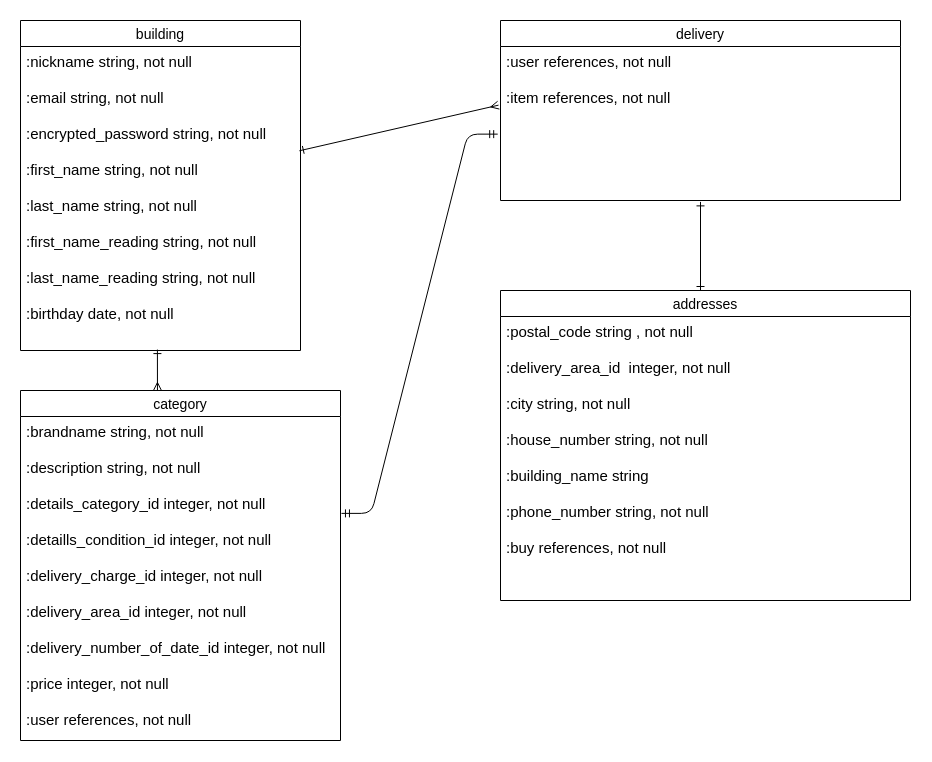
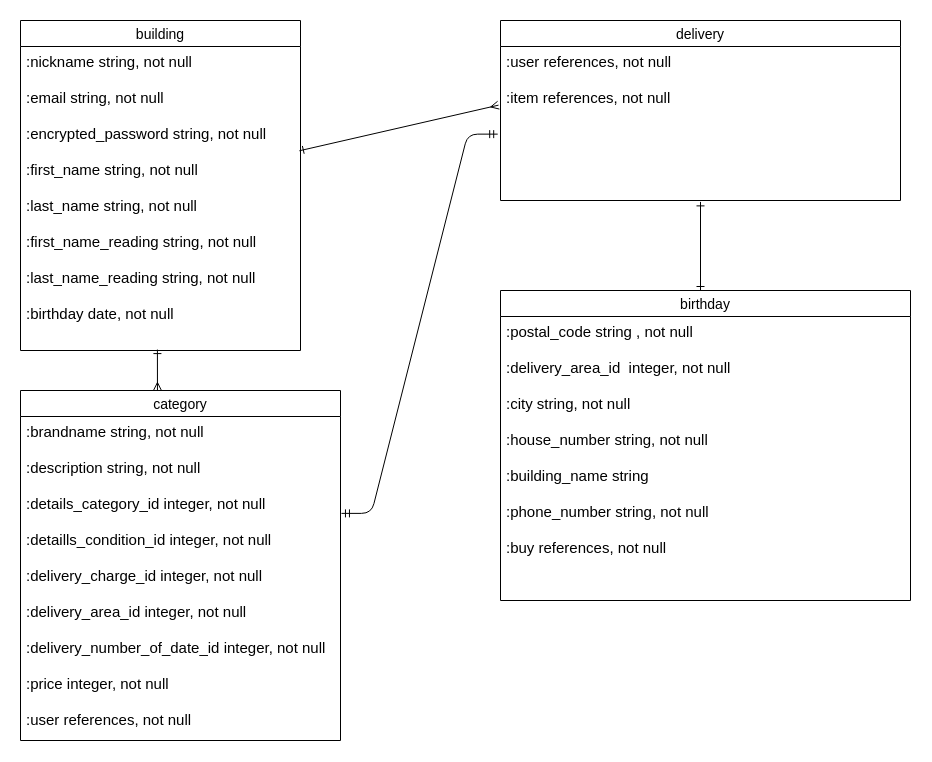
(705, 304) -> (705, 304)
